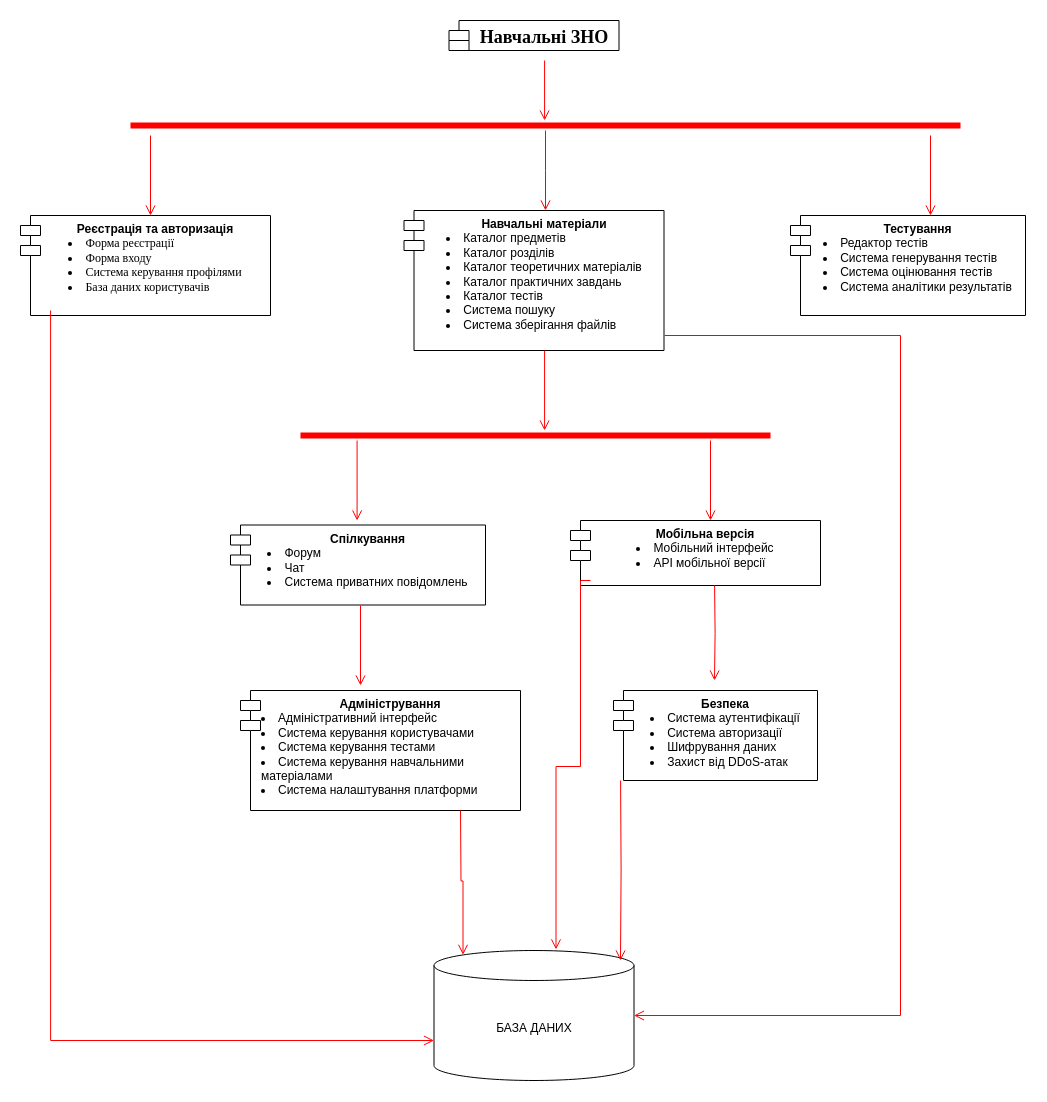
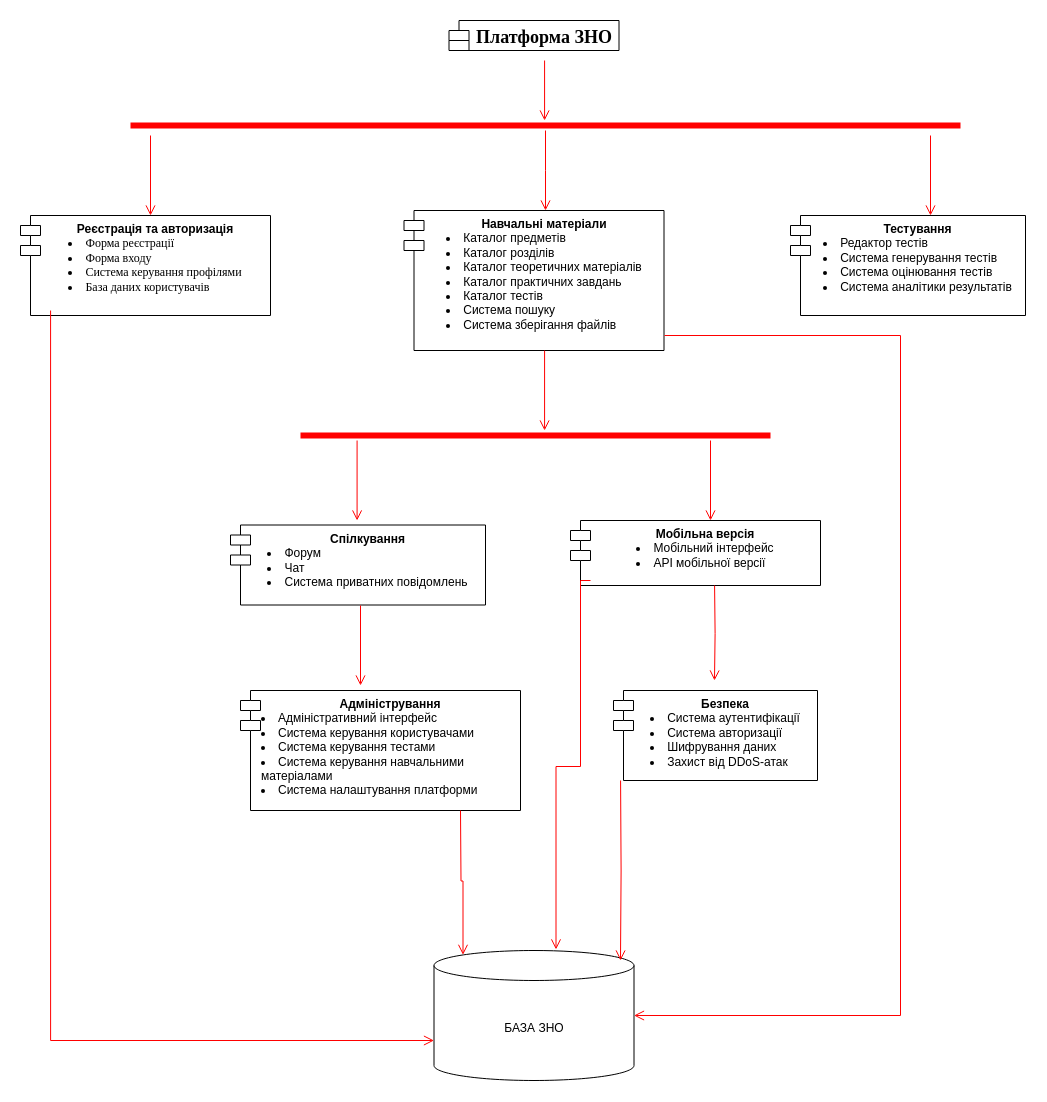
(545, 35) -> (545, 35)
(535, 1029) -> (535, 1029)
